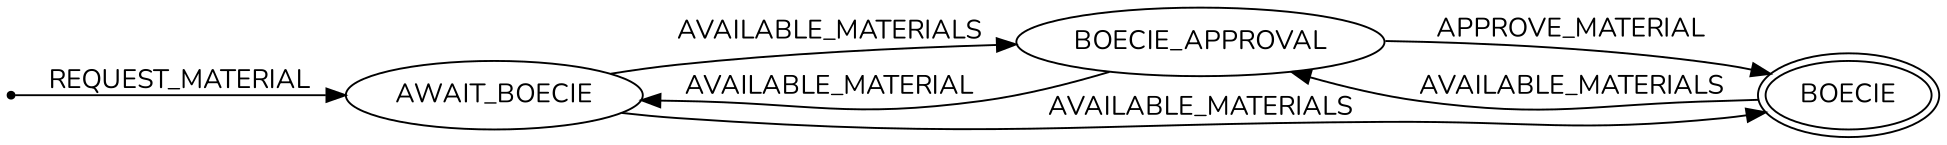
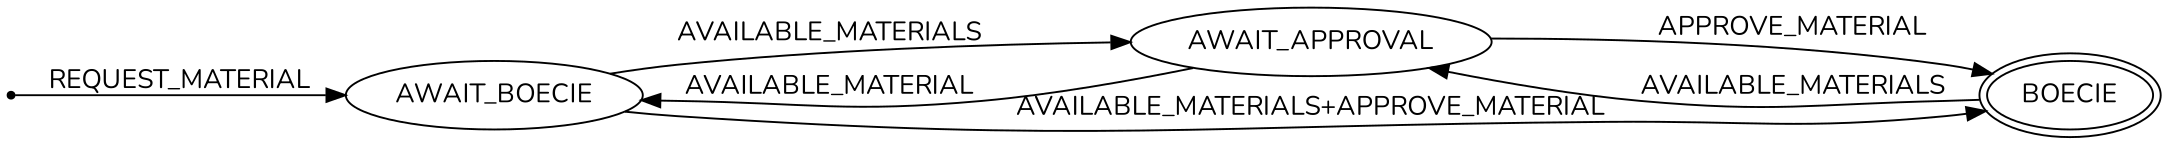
(1200, 42) -> (1311, 42)
(1200, 108) -> (1311, 108)
